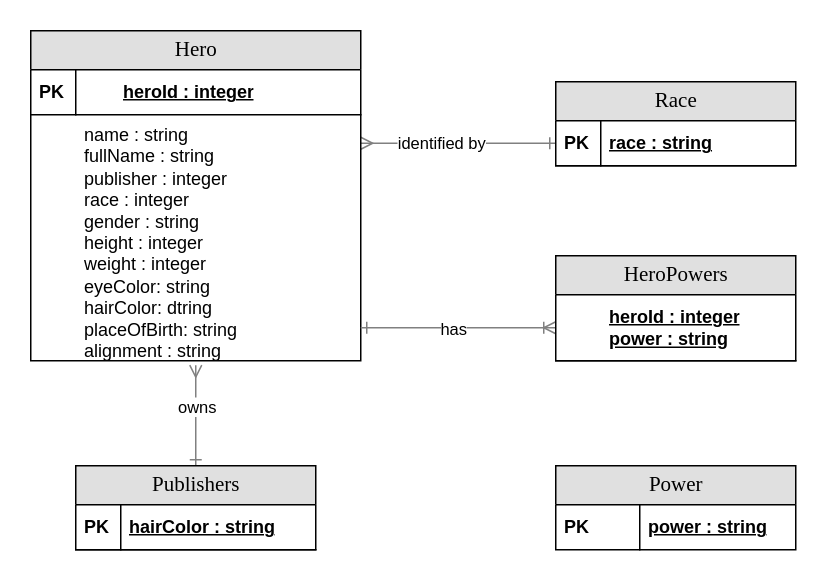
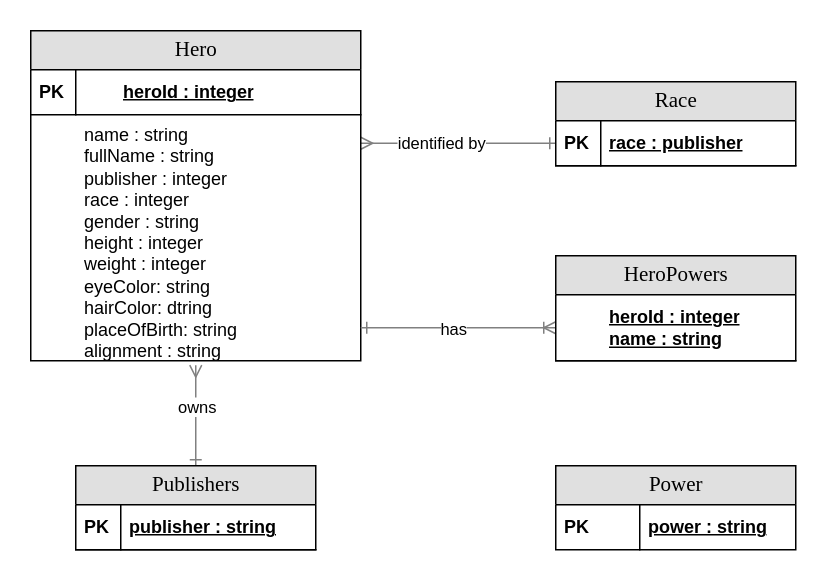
(666, 143) -> (679, 143)
(681, 328) -> (681, 328)
(206, 527) -> (206, 527)
